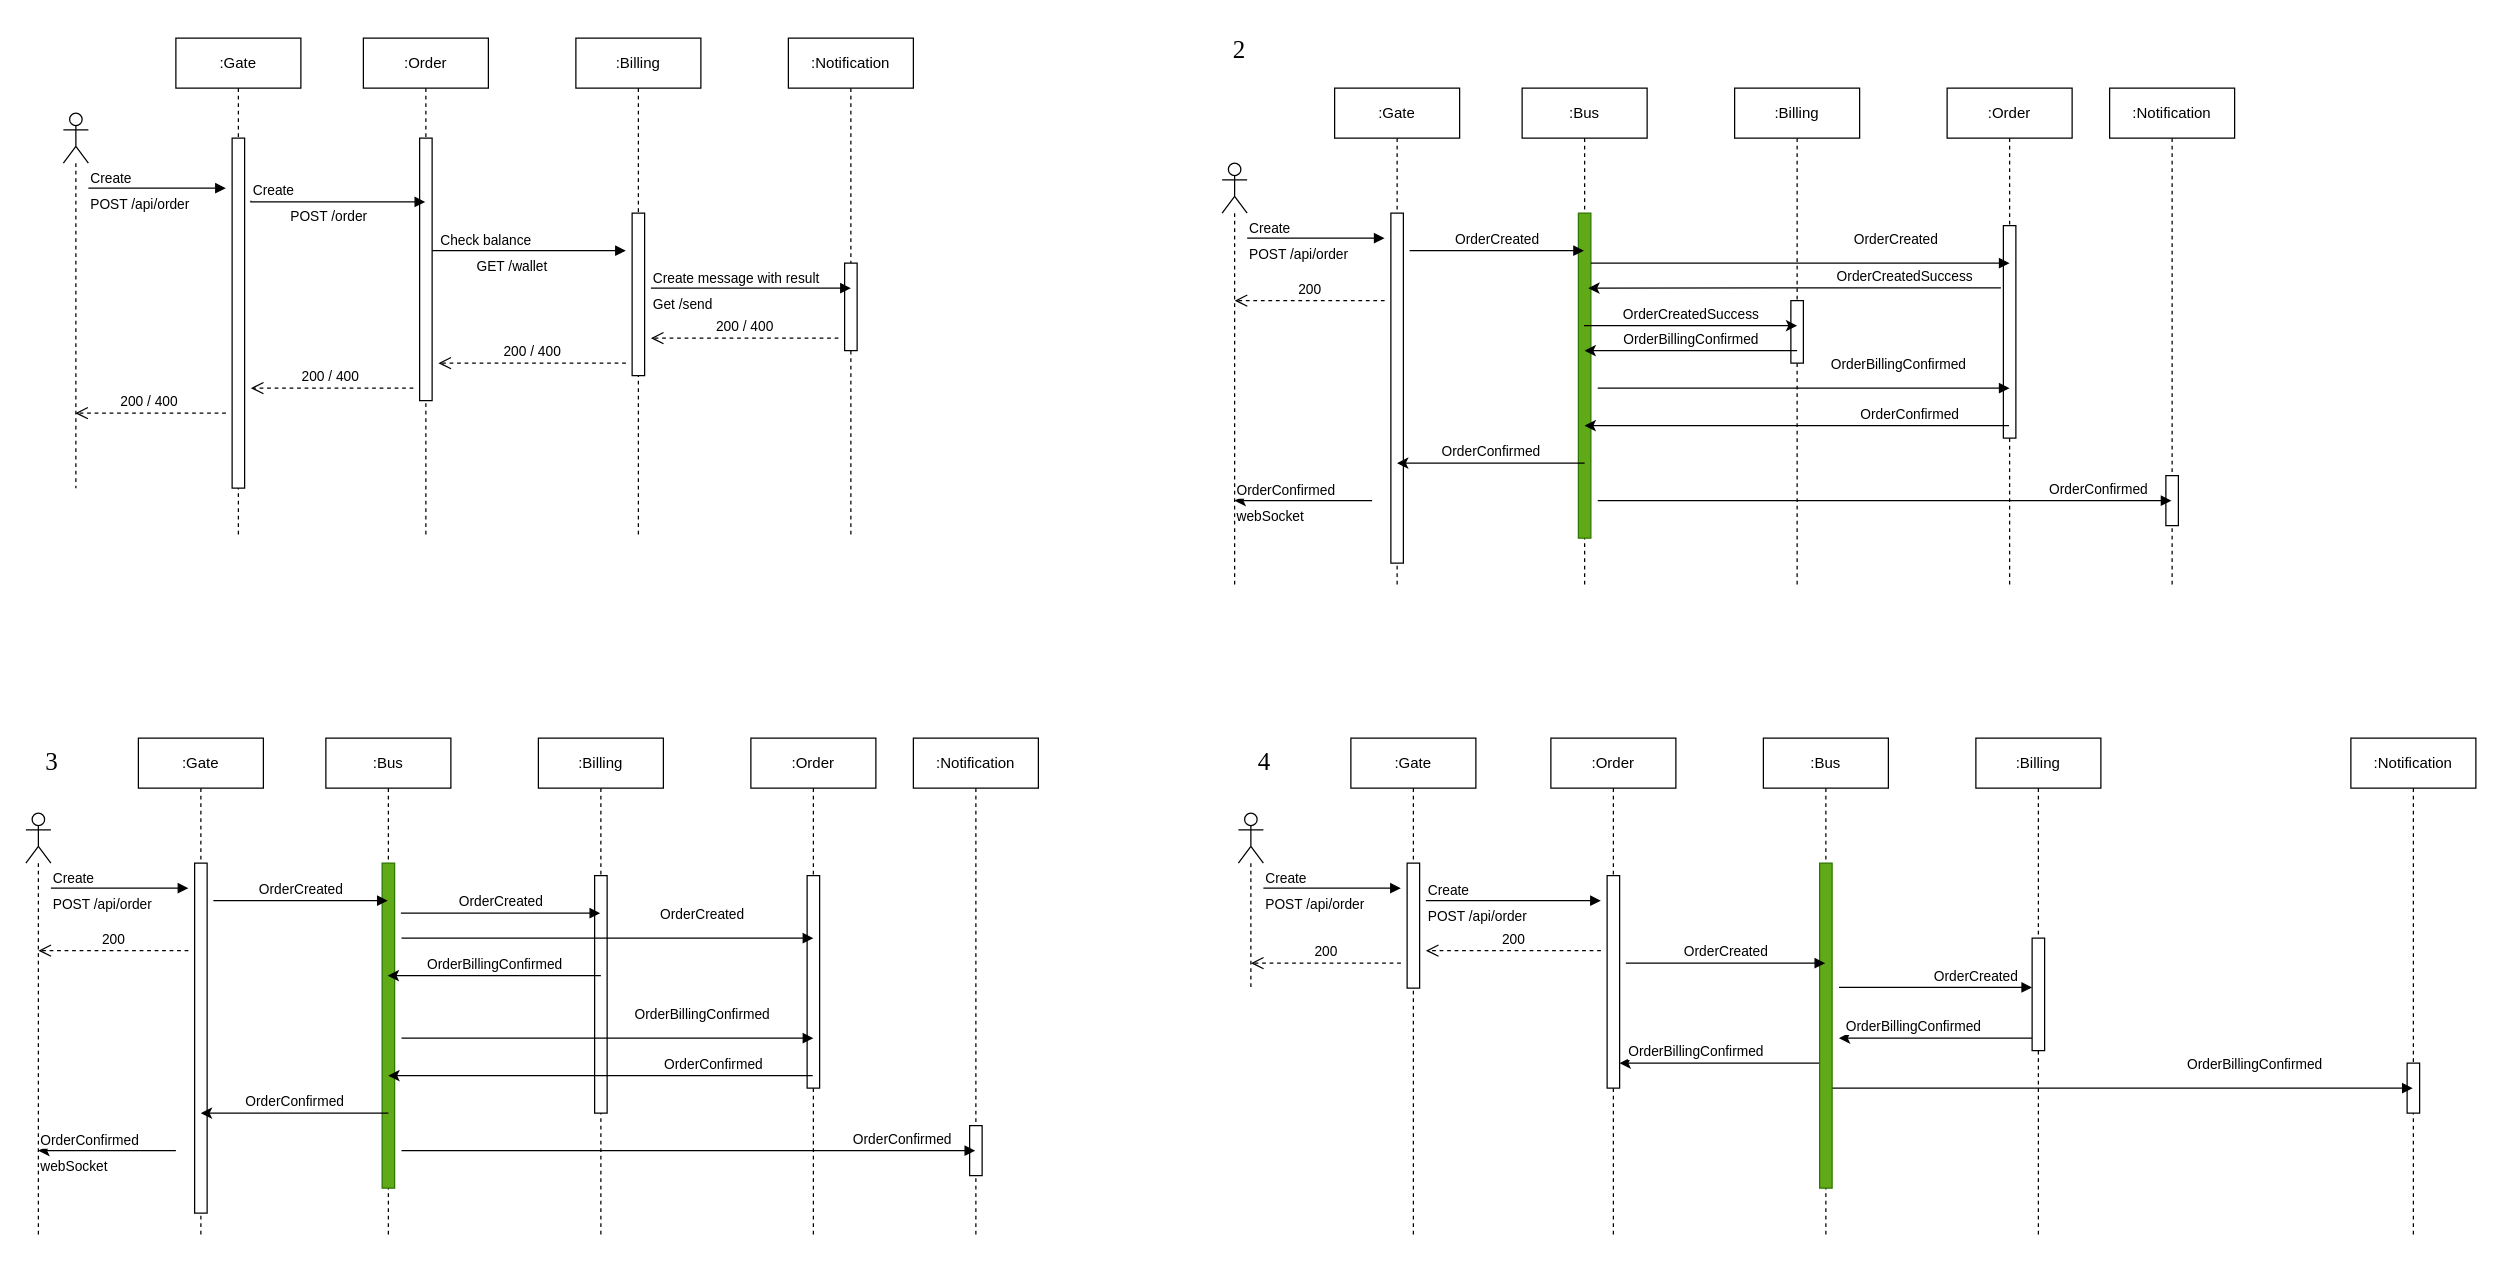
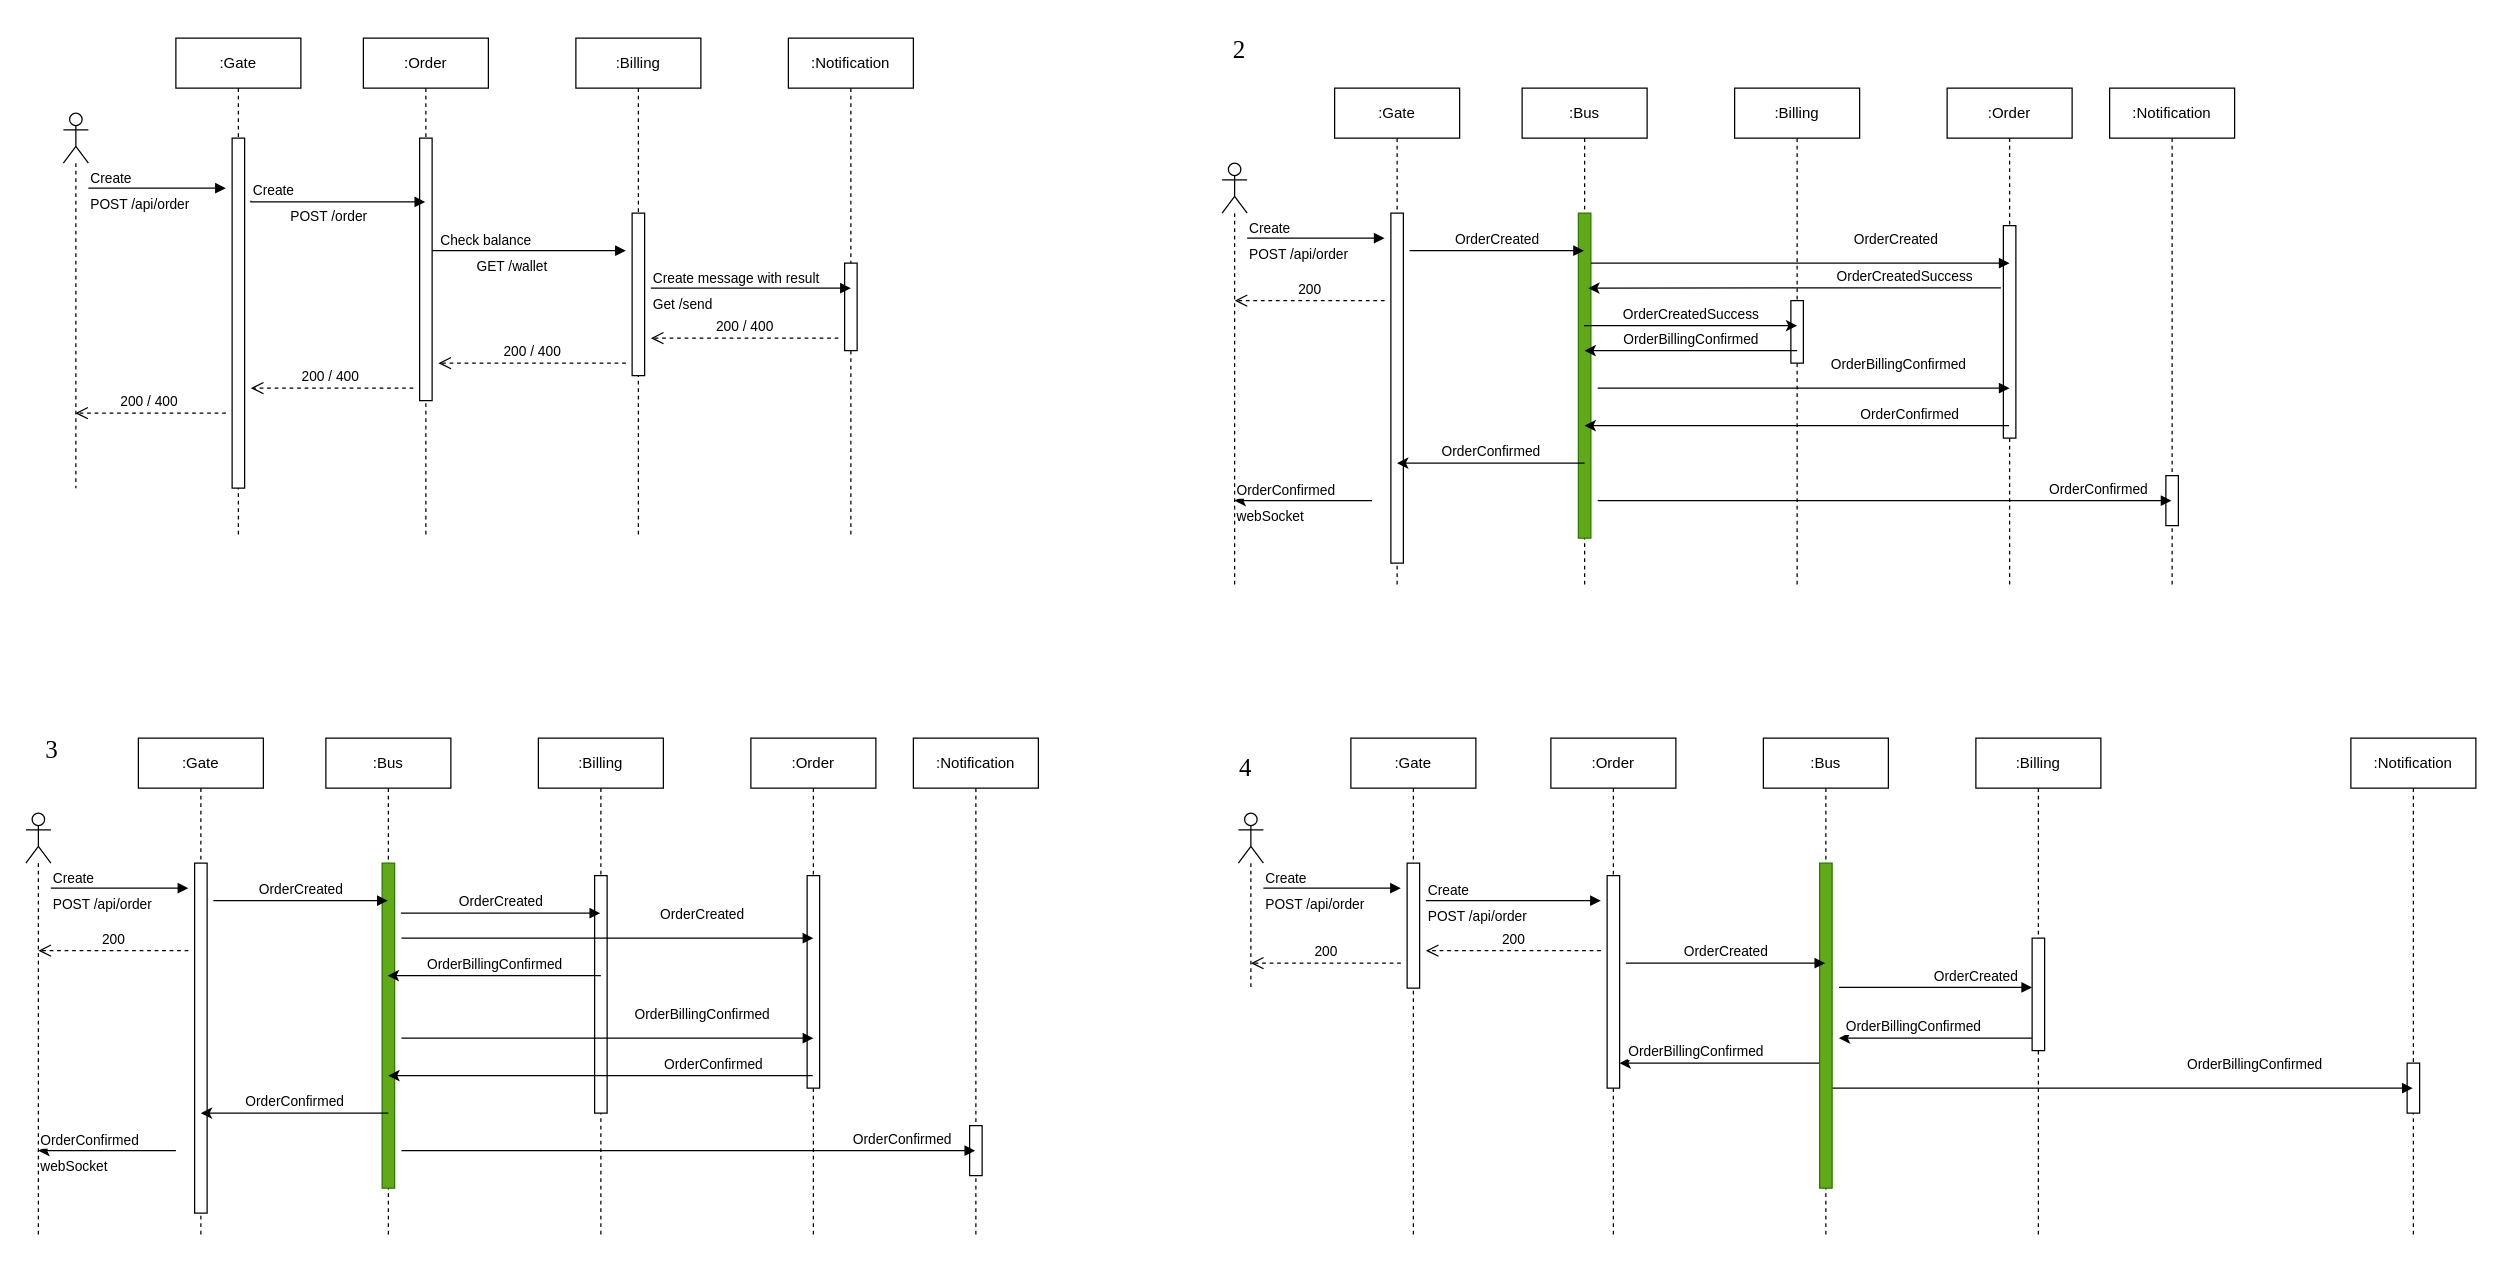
(76, 754) -> (76, 742)
(1288, 754) -> (1269, 761)
